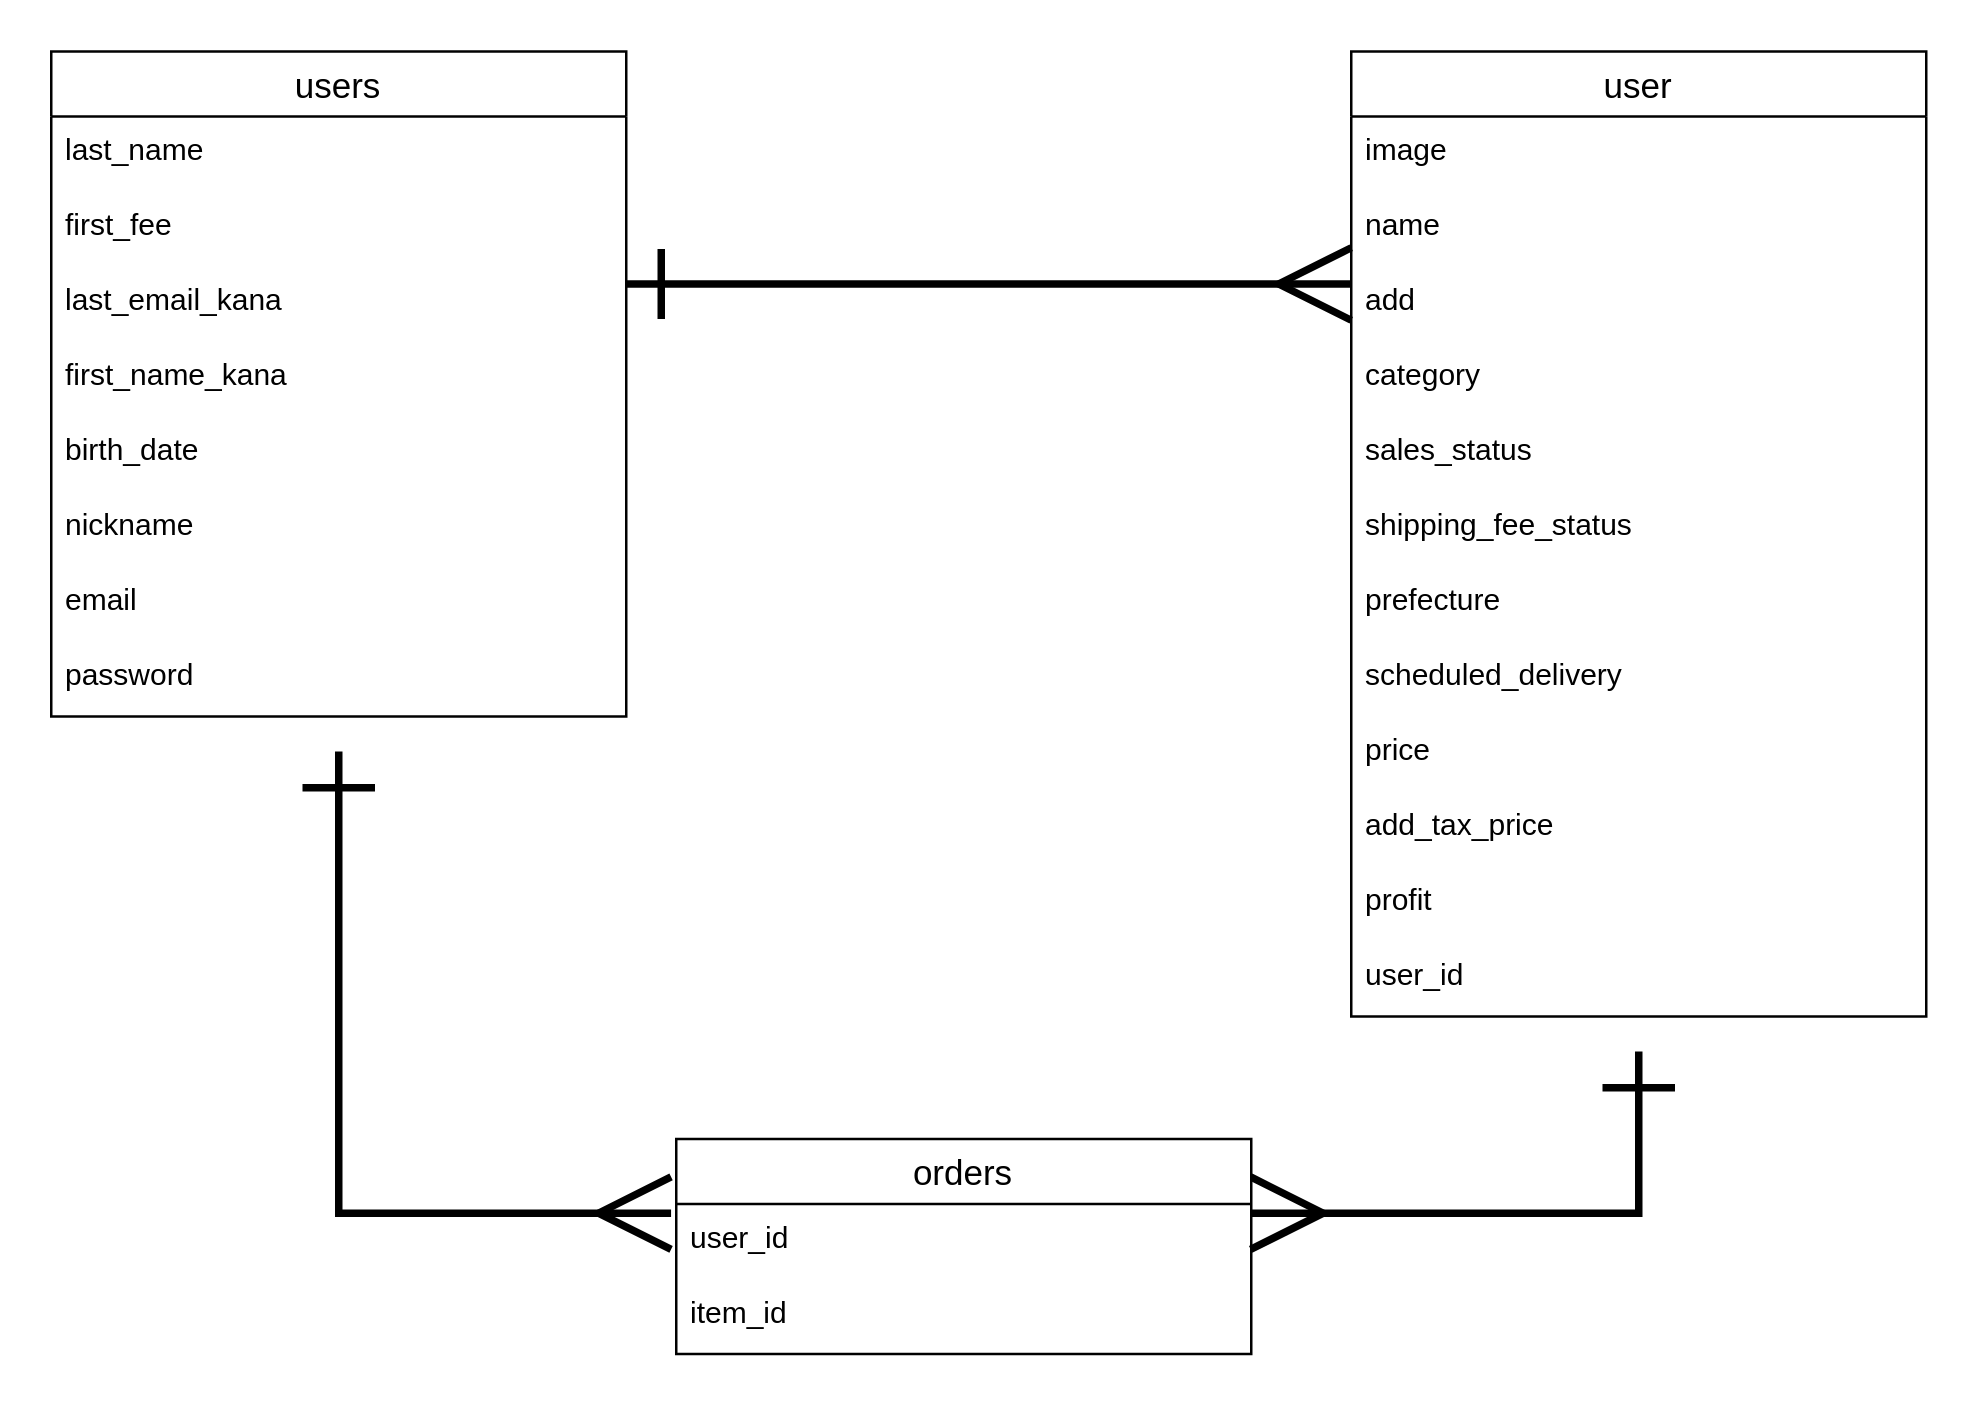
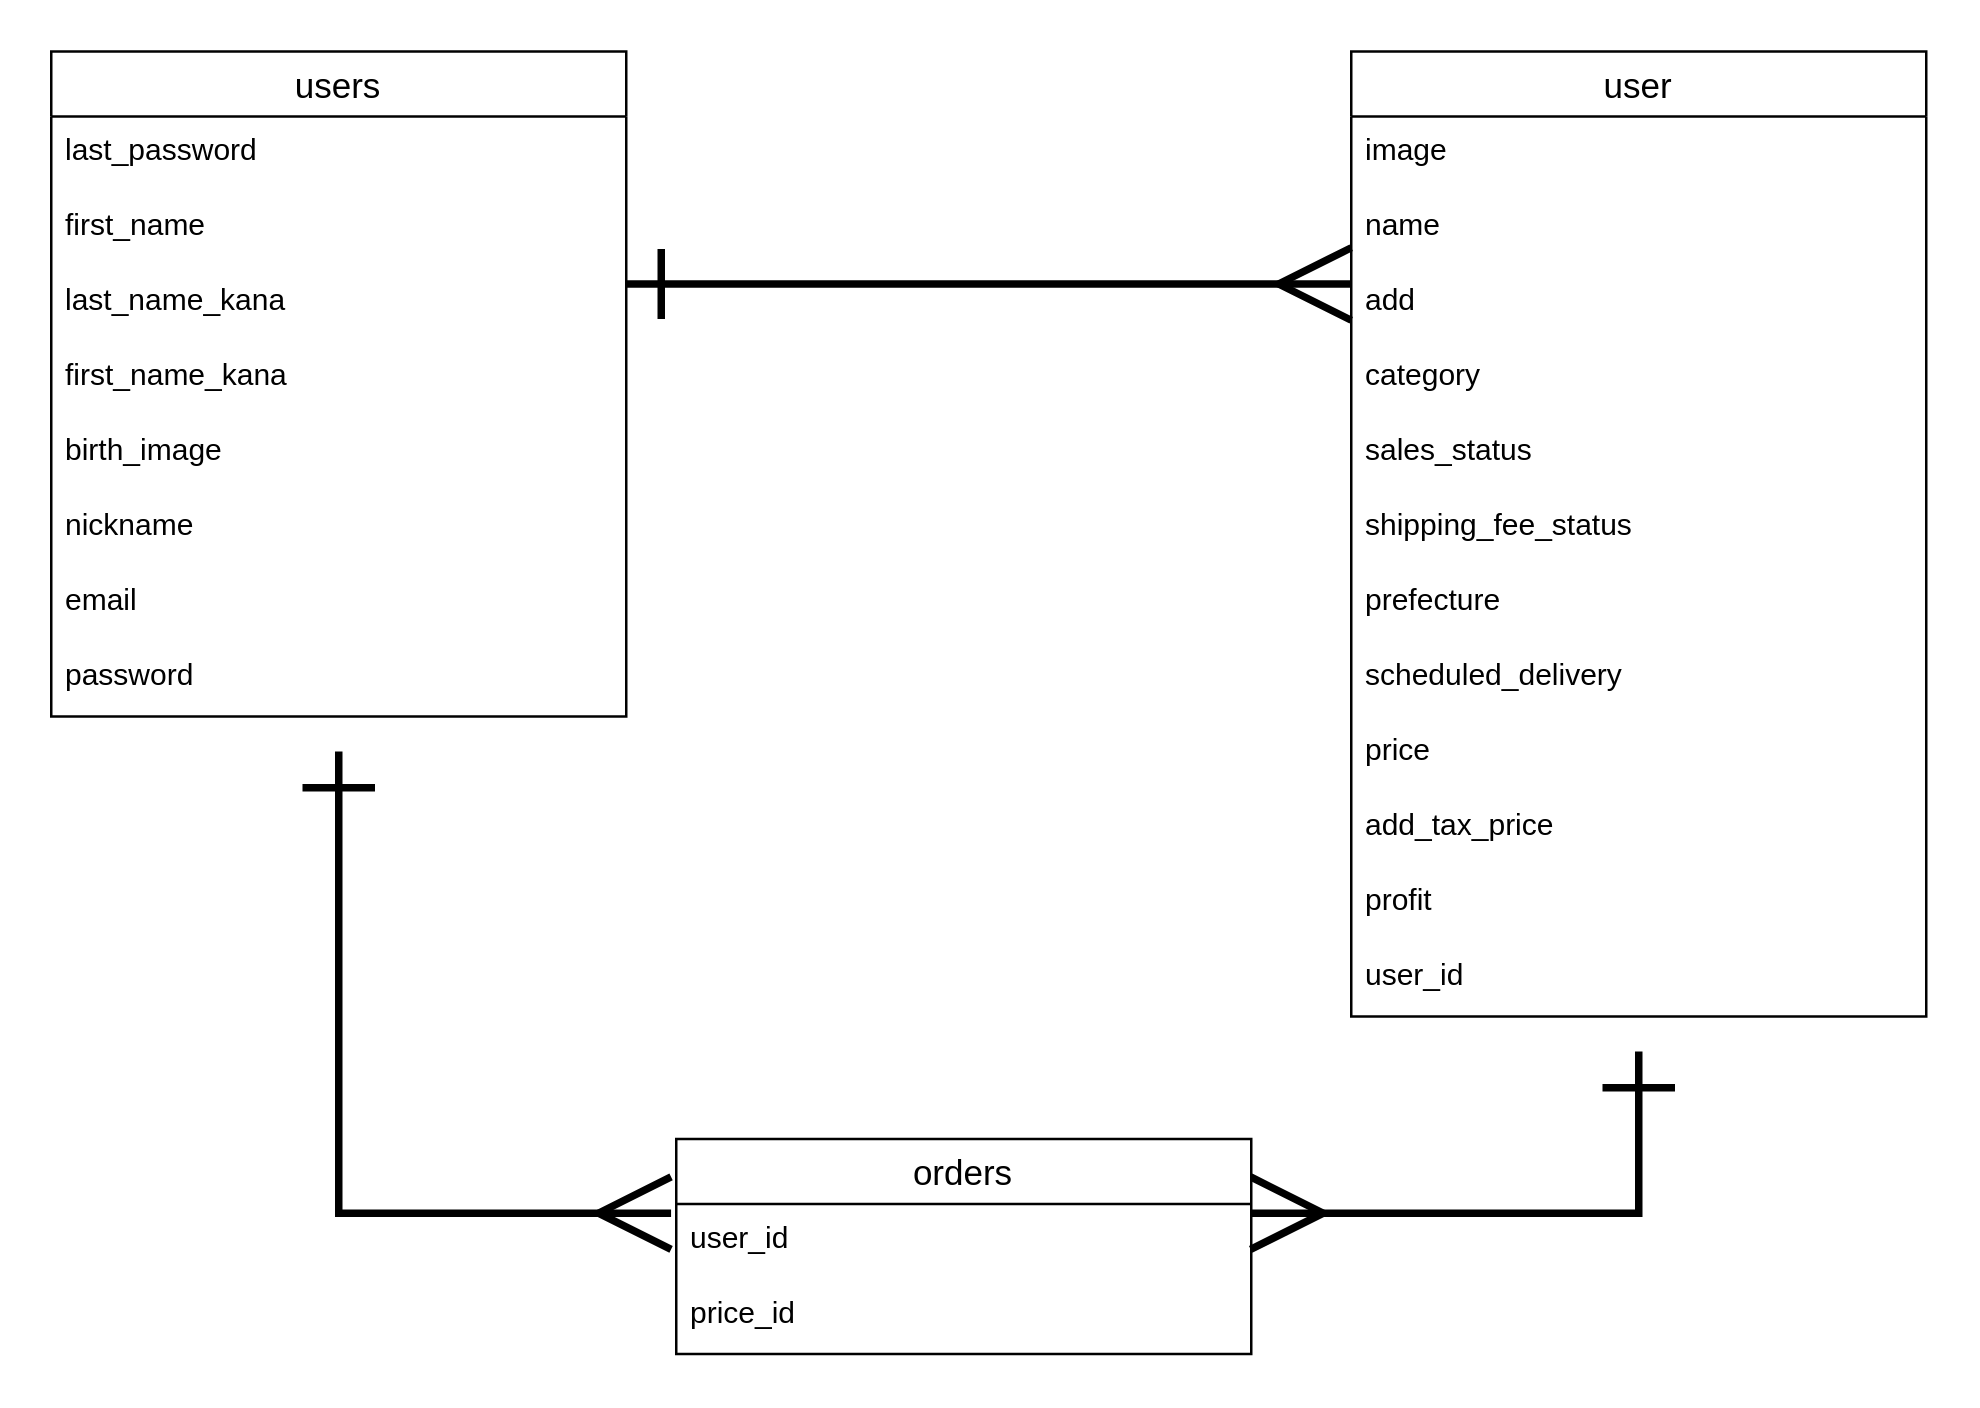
(137, 150) -> (170, 150)
(137, 225) -> (145, 225)
(179, 300) -> (179, 300)
(145, 450) -> (150, 450)
(741, 1313) -> (749, 1313)
